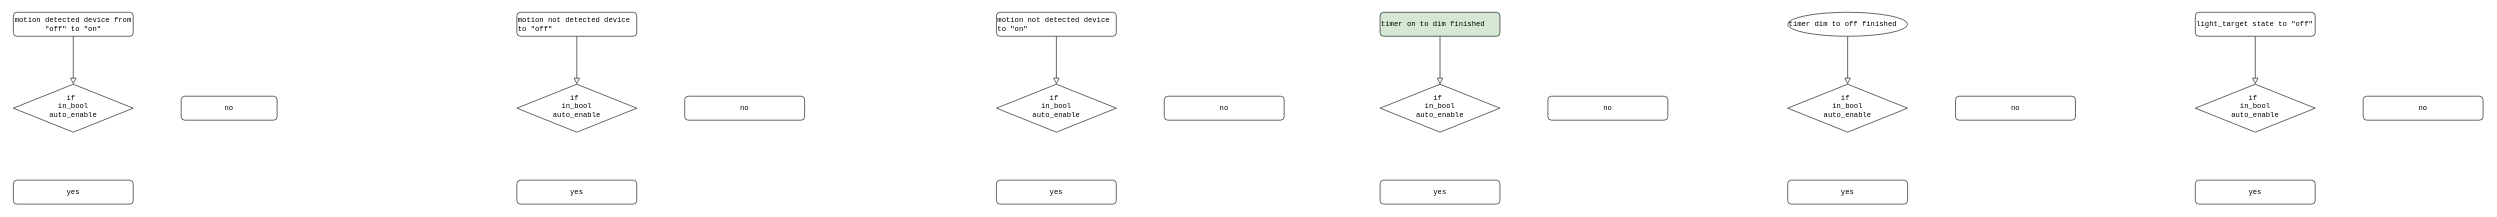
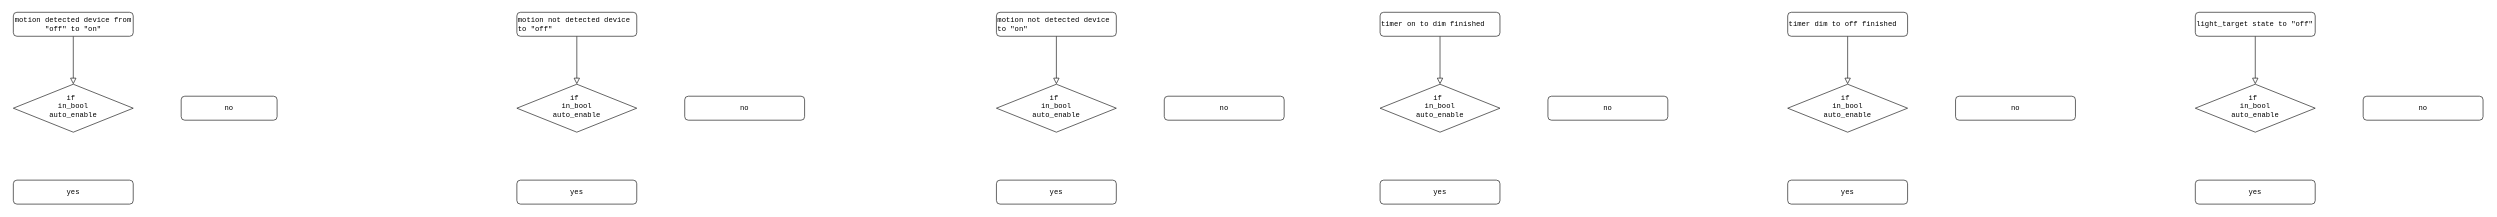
(1440, 24) -> (1440, 24)
(1848, 24) -> (1848, 24)
